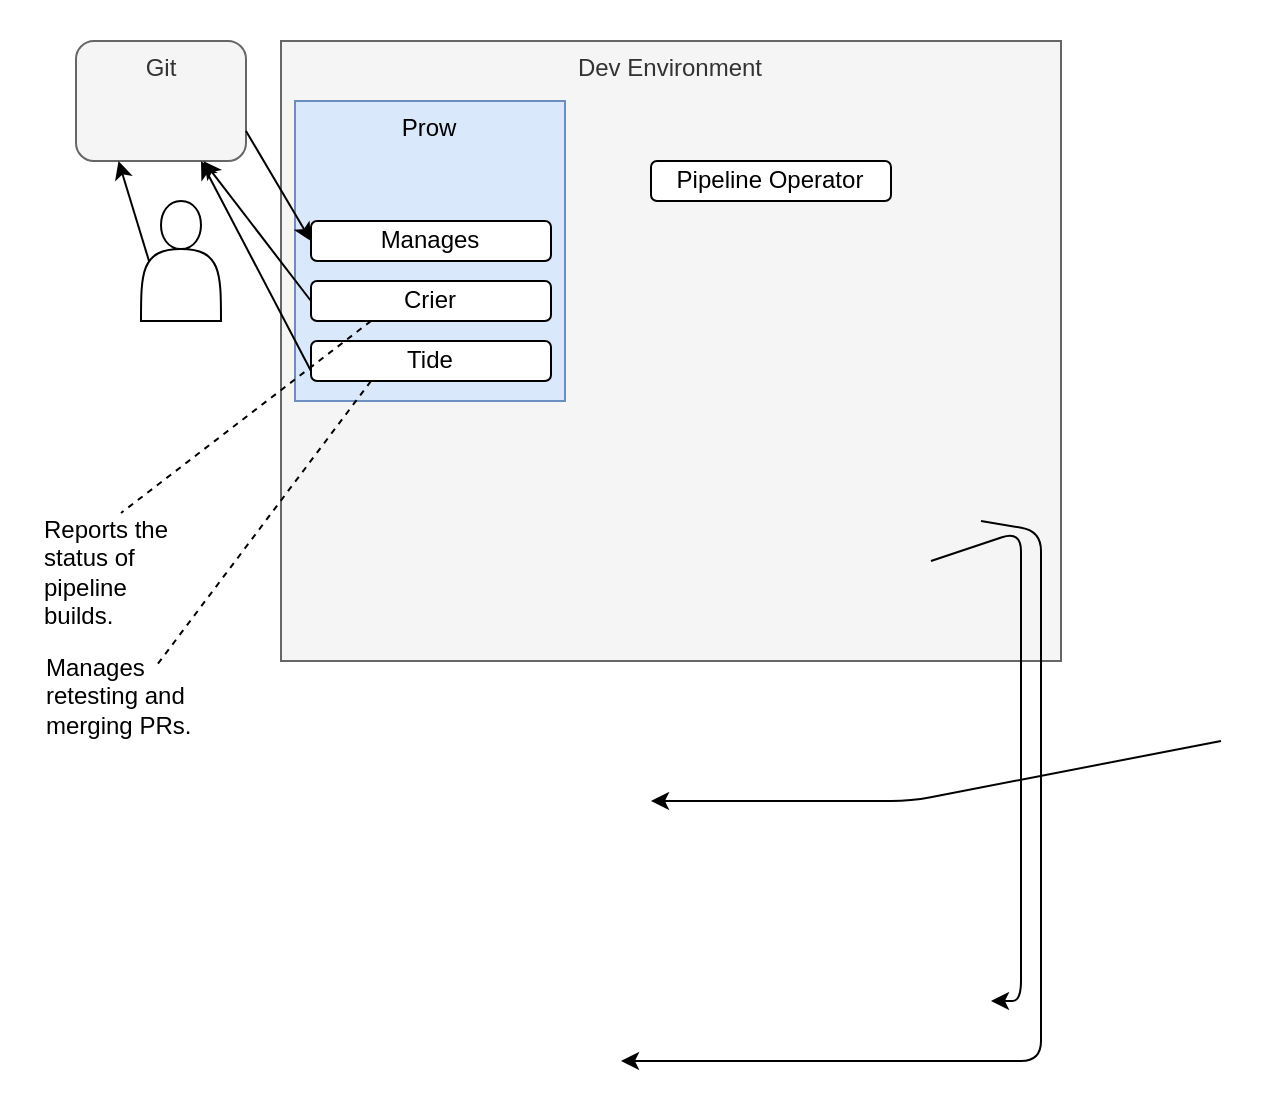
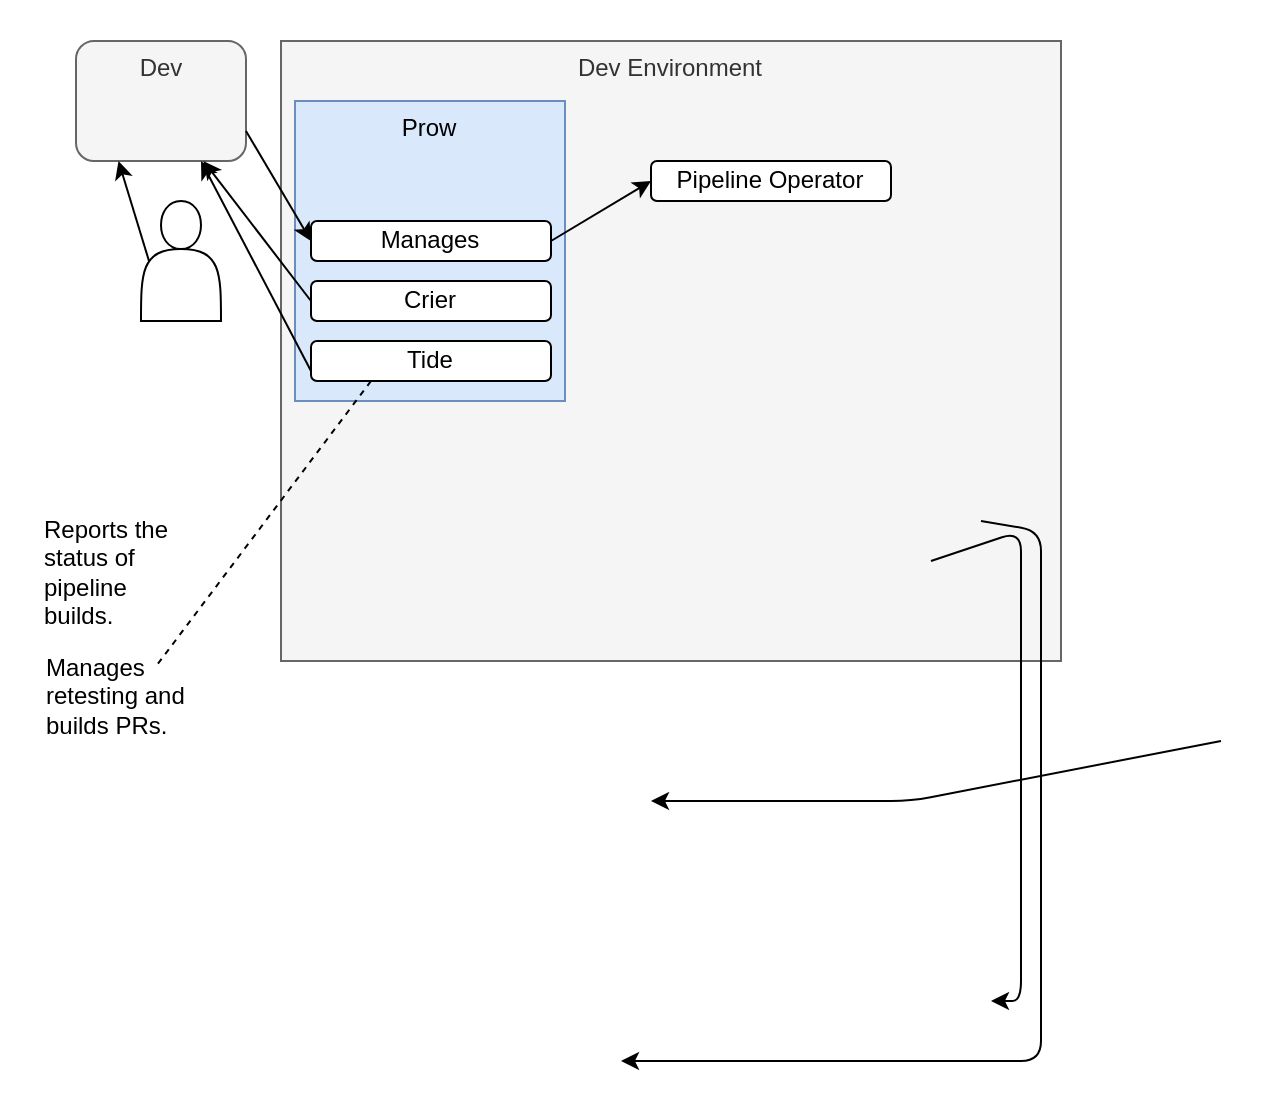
(162, 69) -> (162, 69)
none -> (595, 215)
(214, 442) -> none
(120, 697) -> (120, 697)
